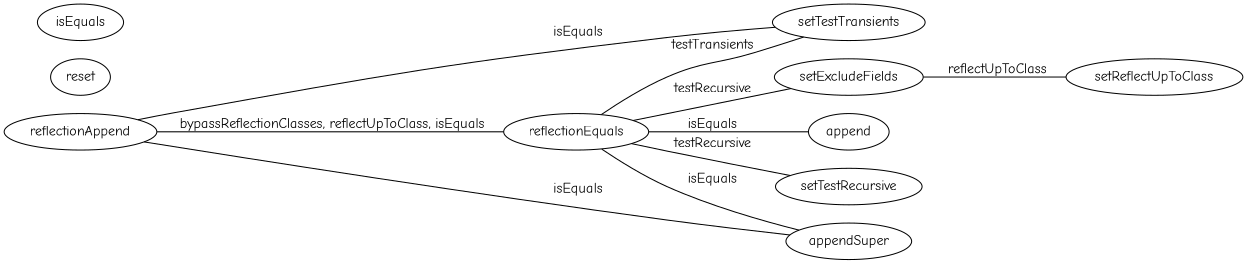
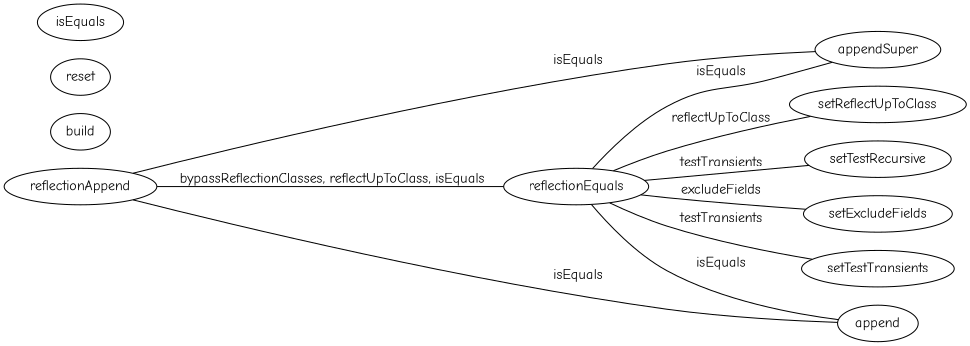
(455, 65) -> (483, 278)
(995, 77) -> (711, 139)
(711, 89) -> (719, 190)
none -> (80, 132)
(711, 143) -> (719, 163)
